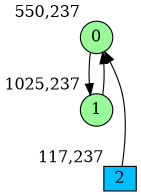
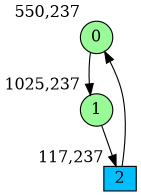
(104, 79) -> (107, 141)
